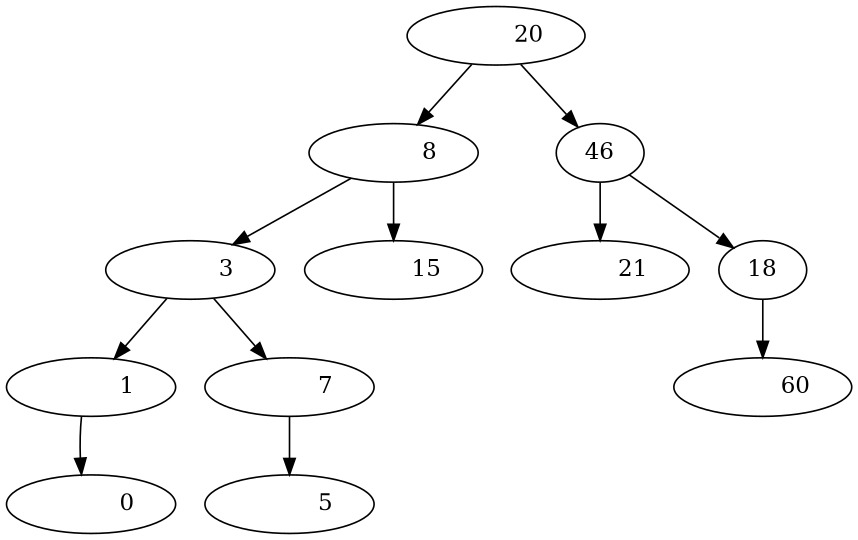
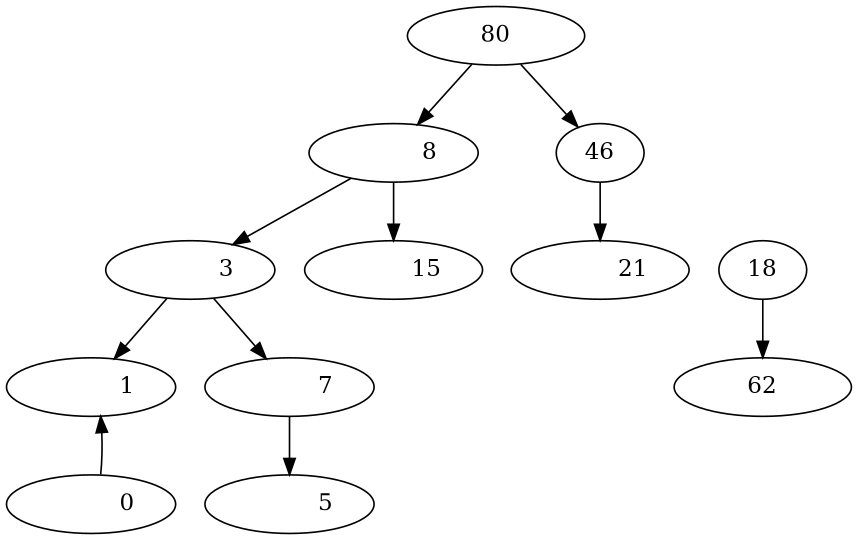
(496, 36) -> (496, 36)
(674, 206) -> none
(763, 387) -> (763, 387)
(80, 437) -> (102, 454)
